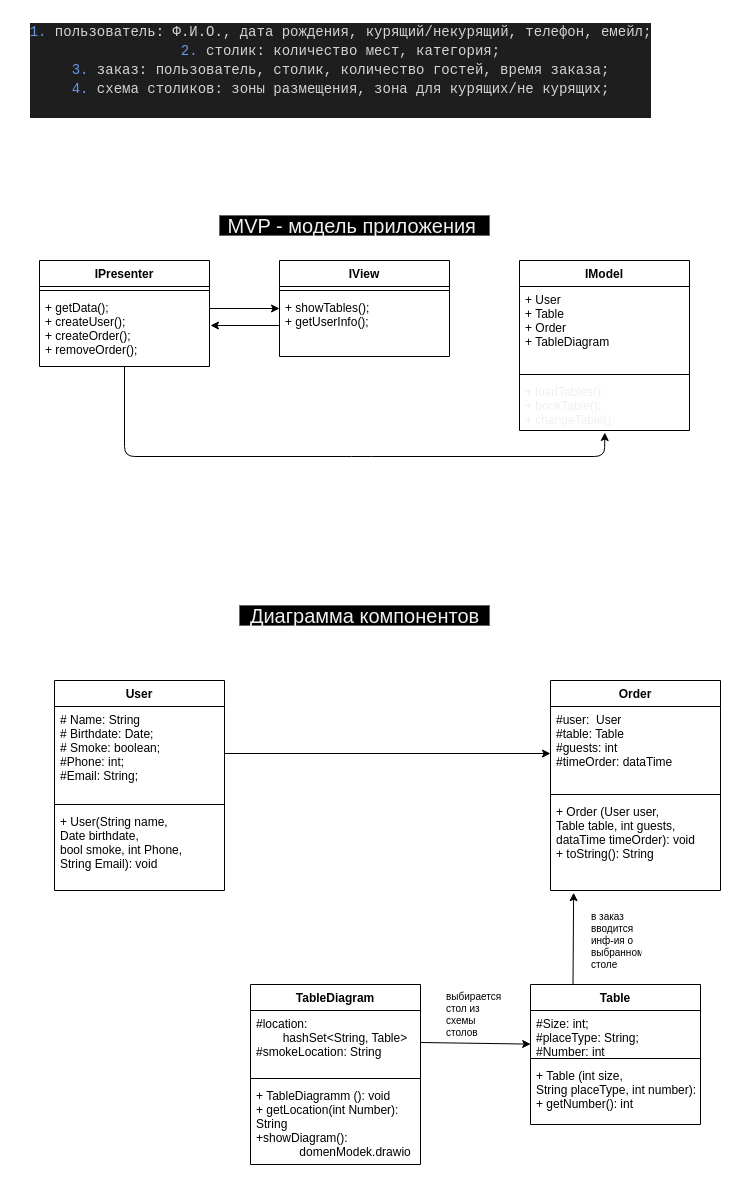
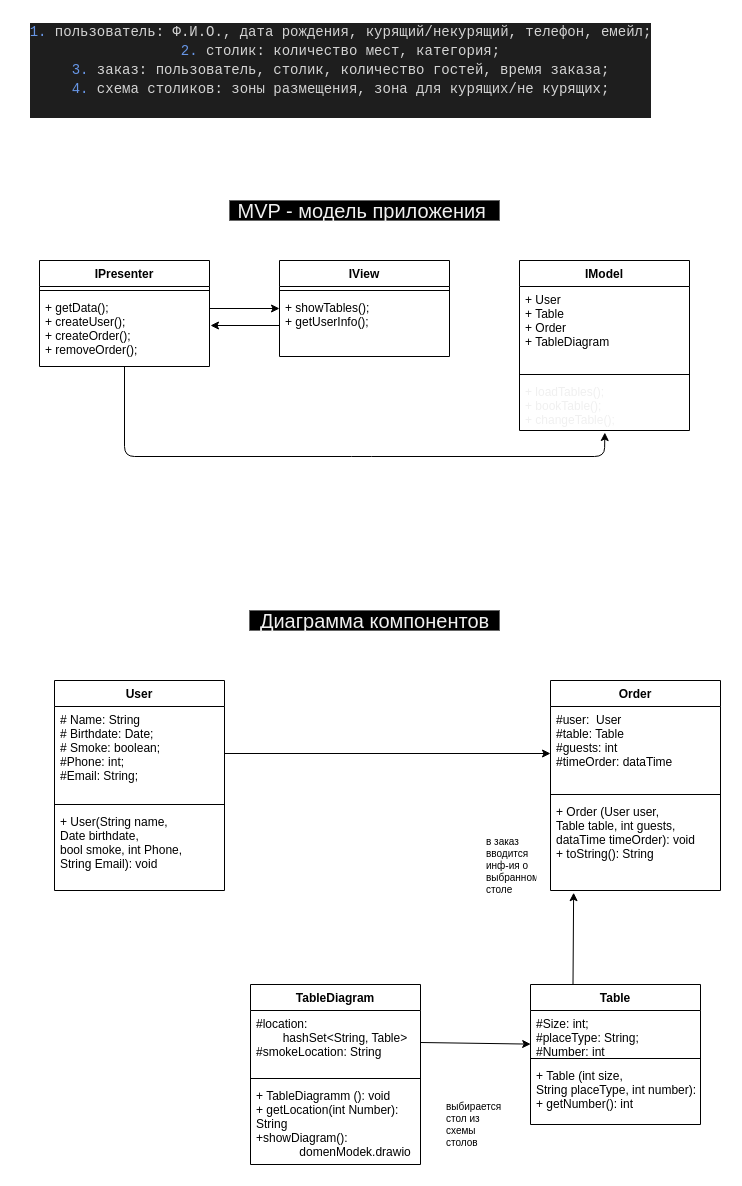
(355, 226) -> (365, 211)
(365, 616) -> (375, 621)
(616, 945) -> (511, 870)
(476, 1015) -> (476, 1125)
